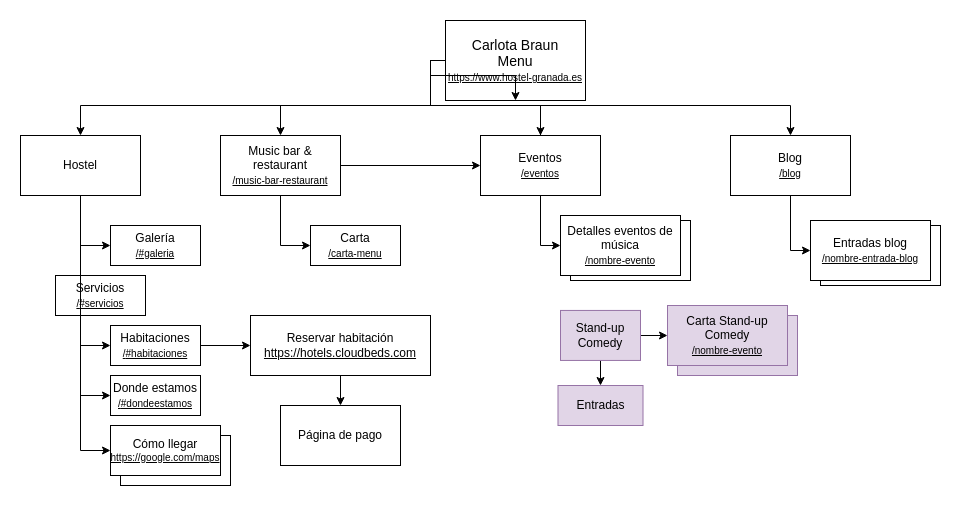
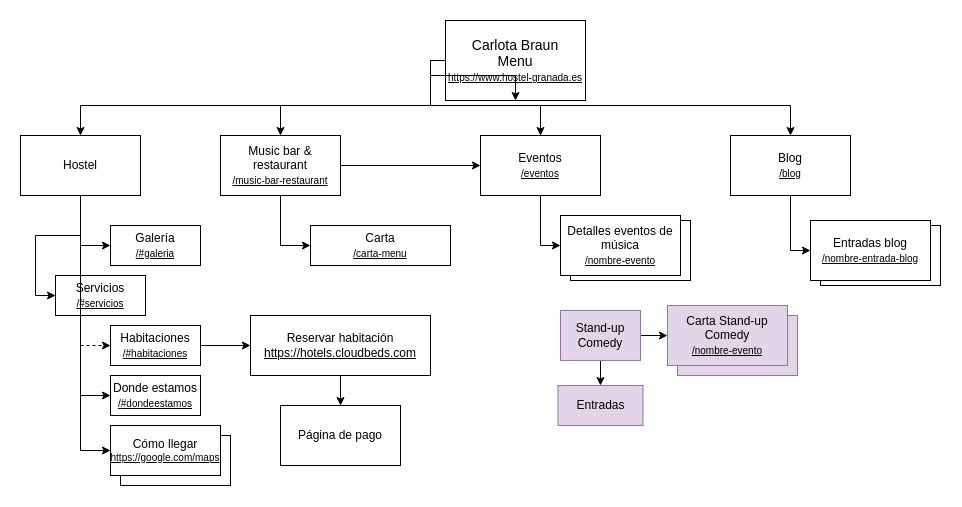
(356, 246) -> (381, 246)
none -> (36, 251)
(93, 346) -> (93, 346)
